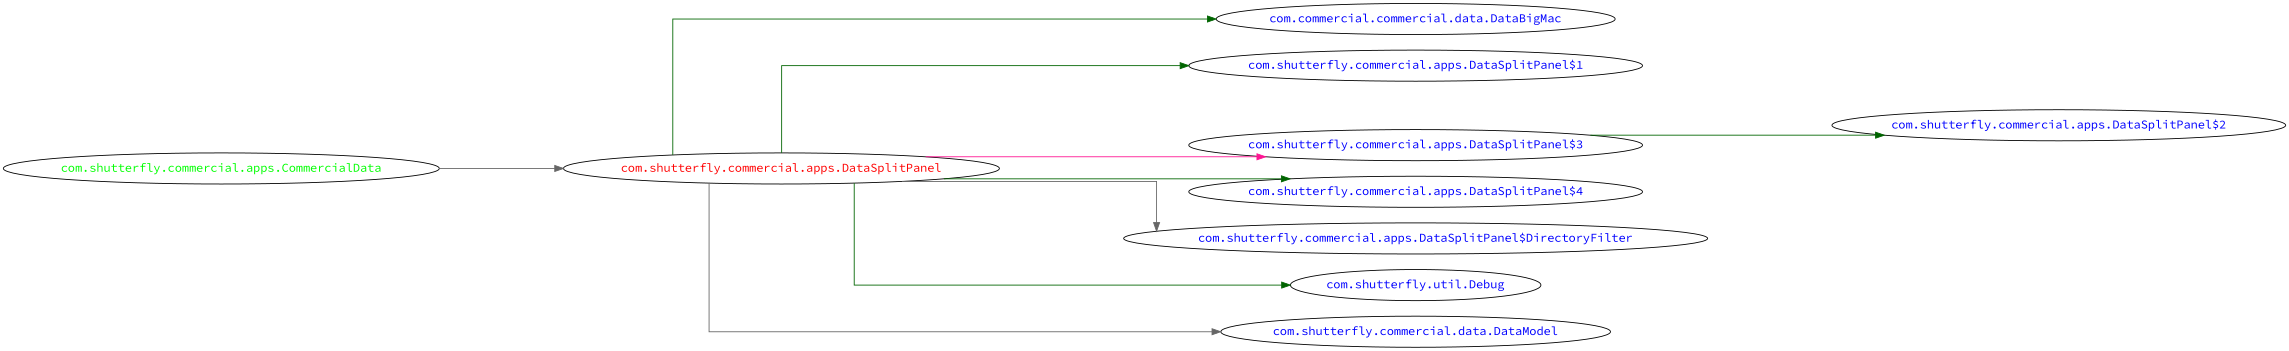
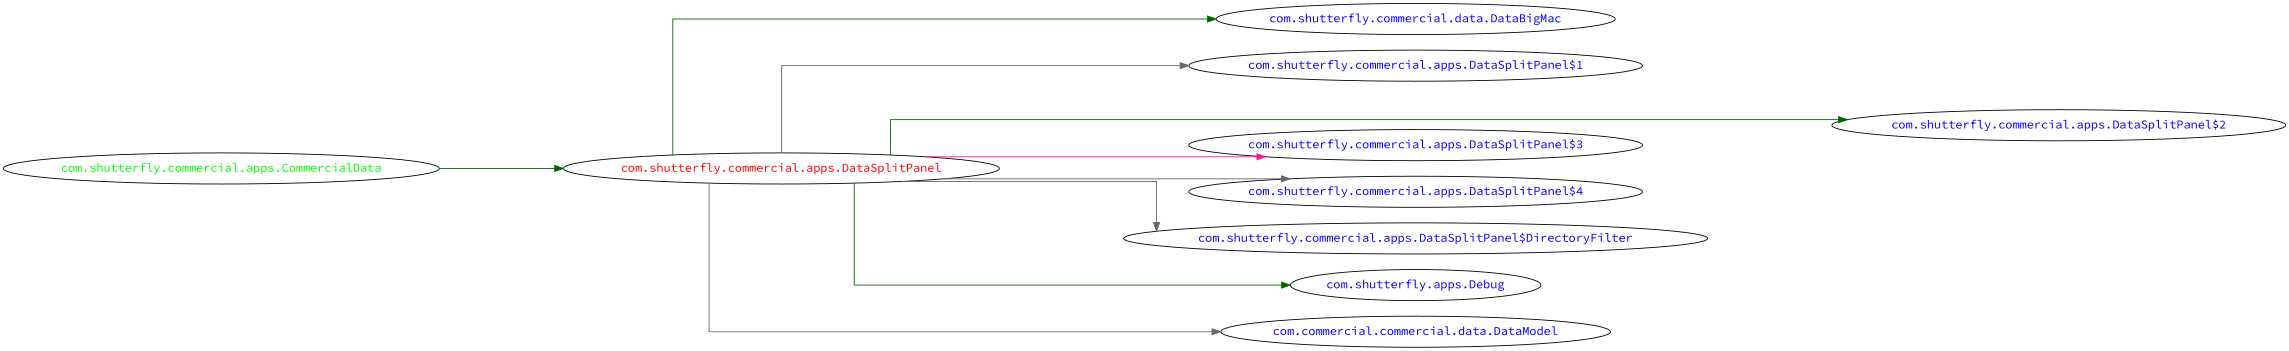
(1416, 19) -> (1416, 19)
(937, 66) -> (937, 66)
(1733, 135) -> (1347, 120)
(497, 168) -> (497, 168)
(1163, 179) -> (1163, 179)
(1416, 285) -> (1416, 285)
(1416, 332) -> (1416, 332)
